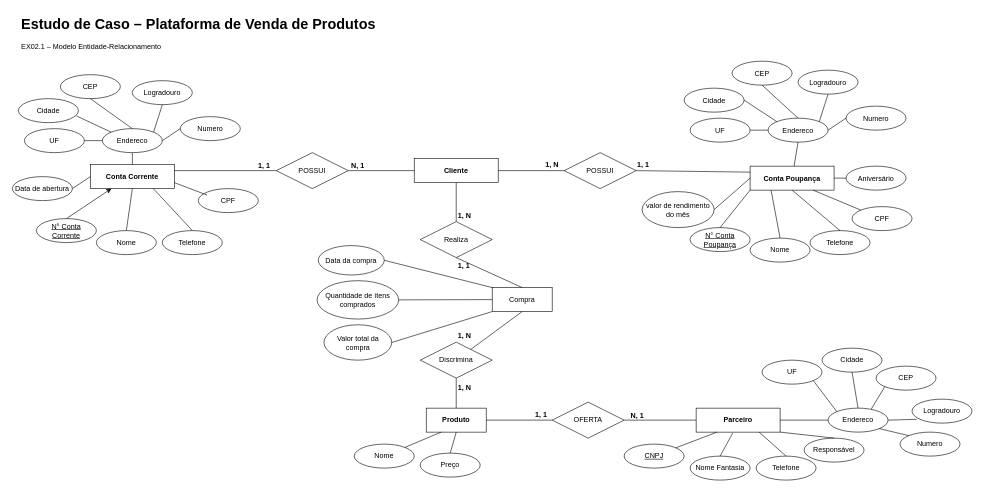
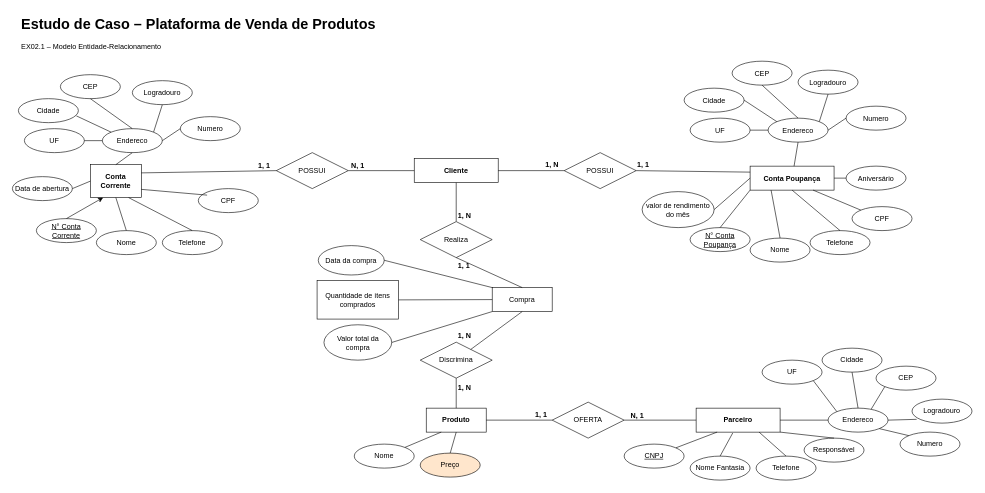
(132, 177) -> (116, 181)
(358, 300) -> (358, 300)
(450, 465) -> (450, 465)
